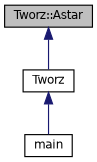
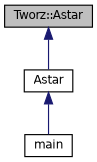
(49, 81) -> (49, 81)
